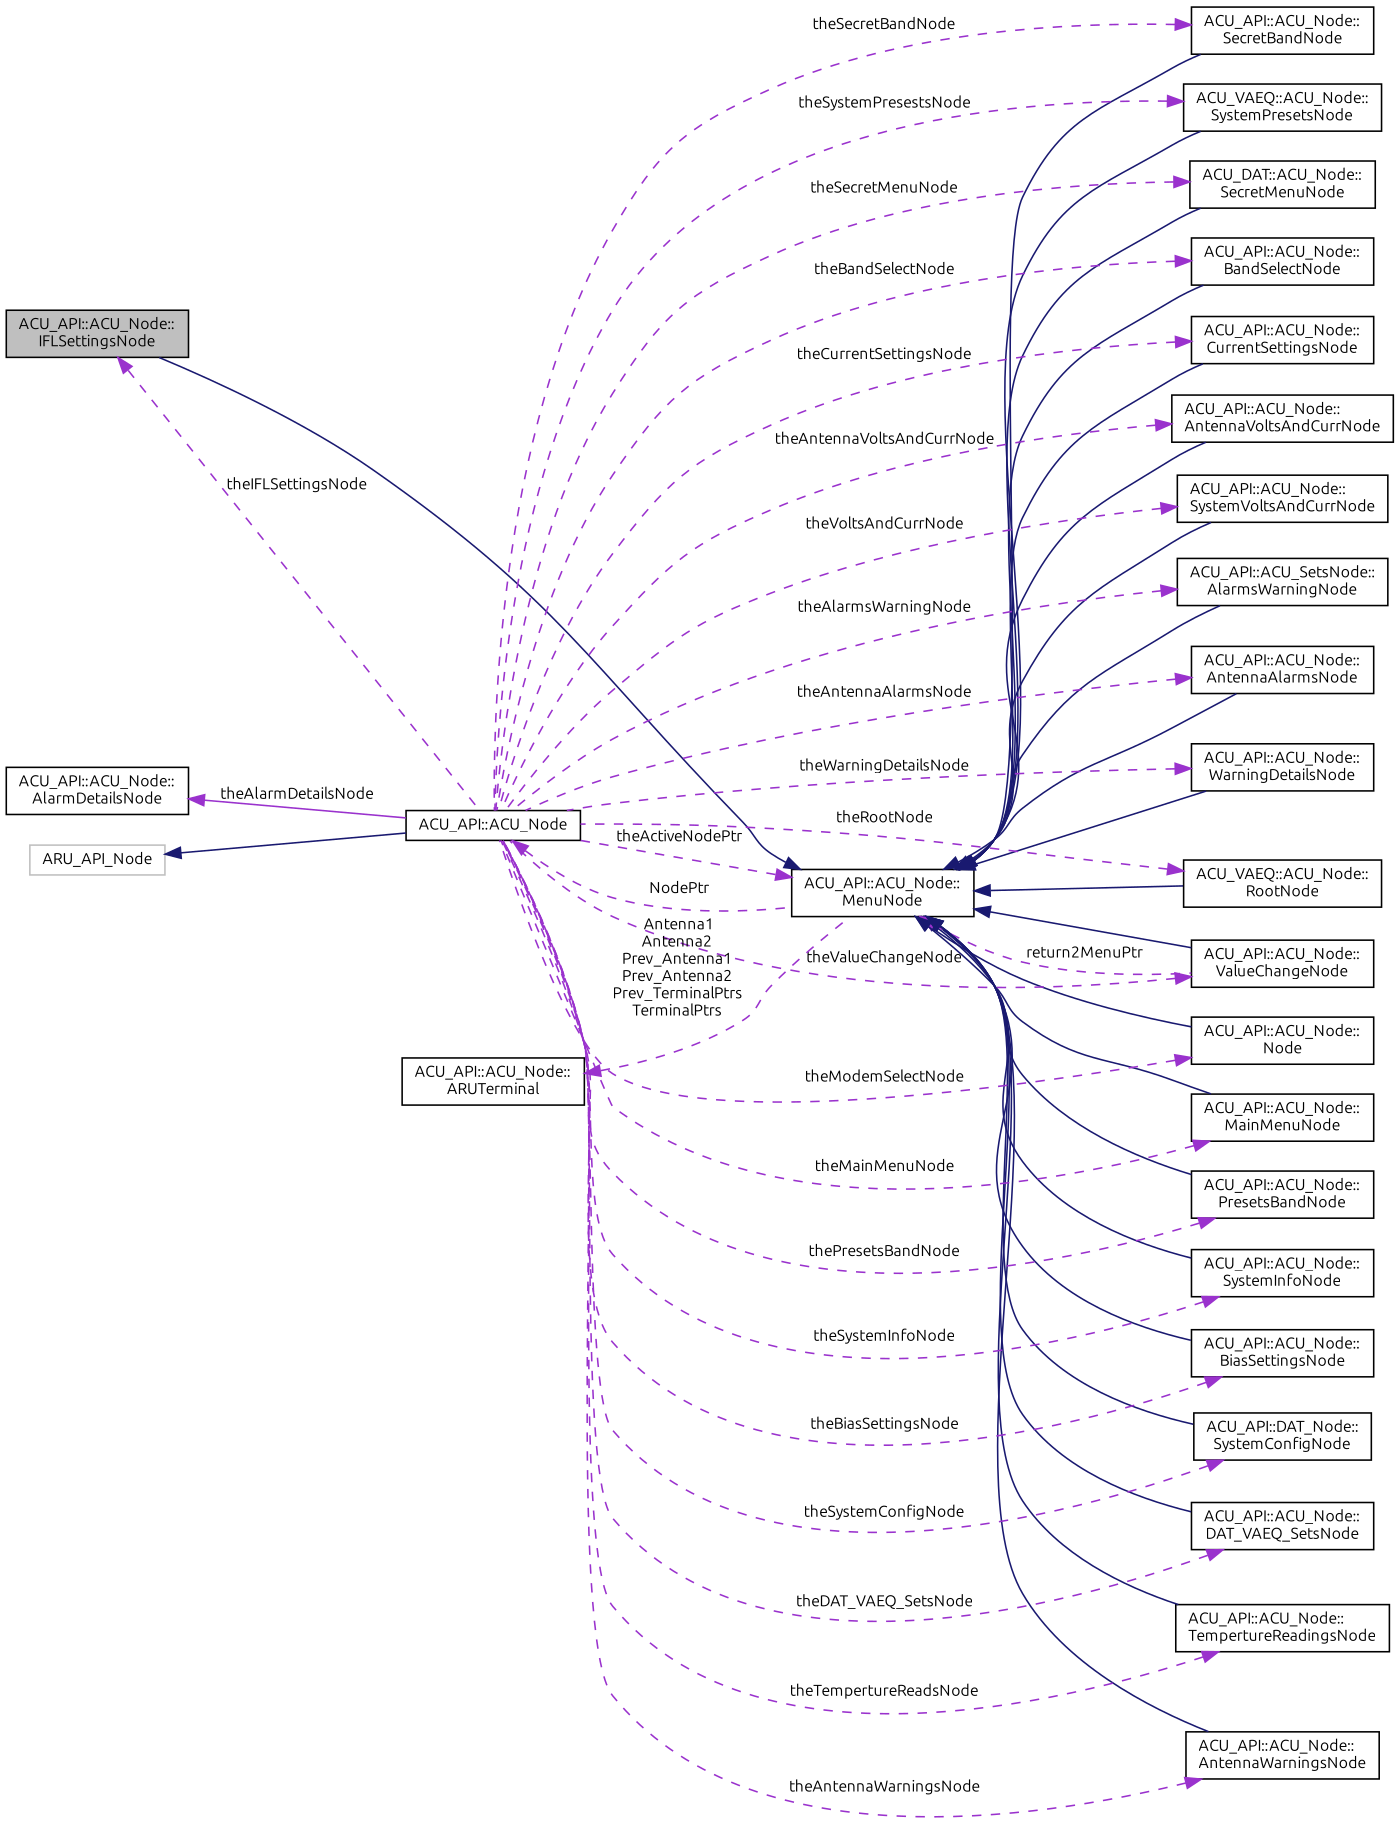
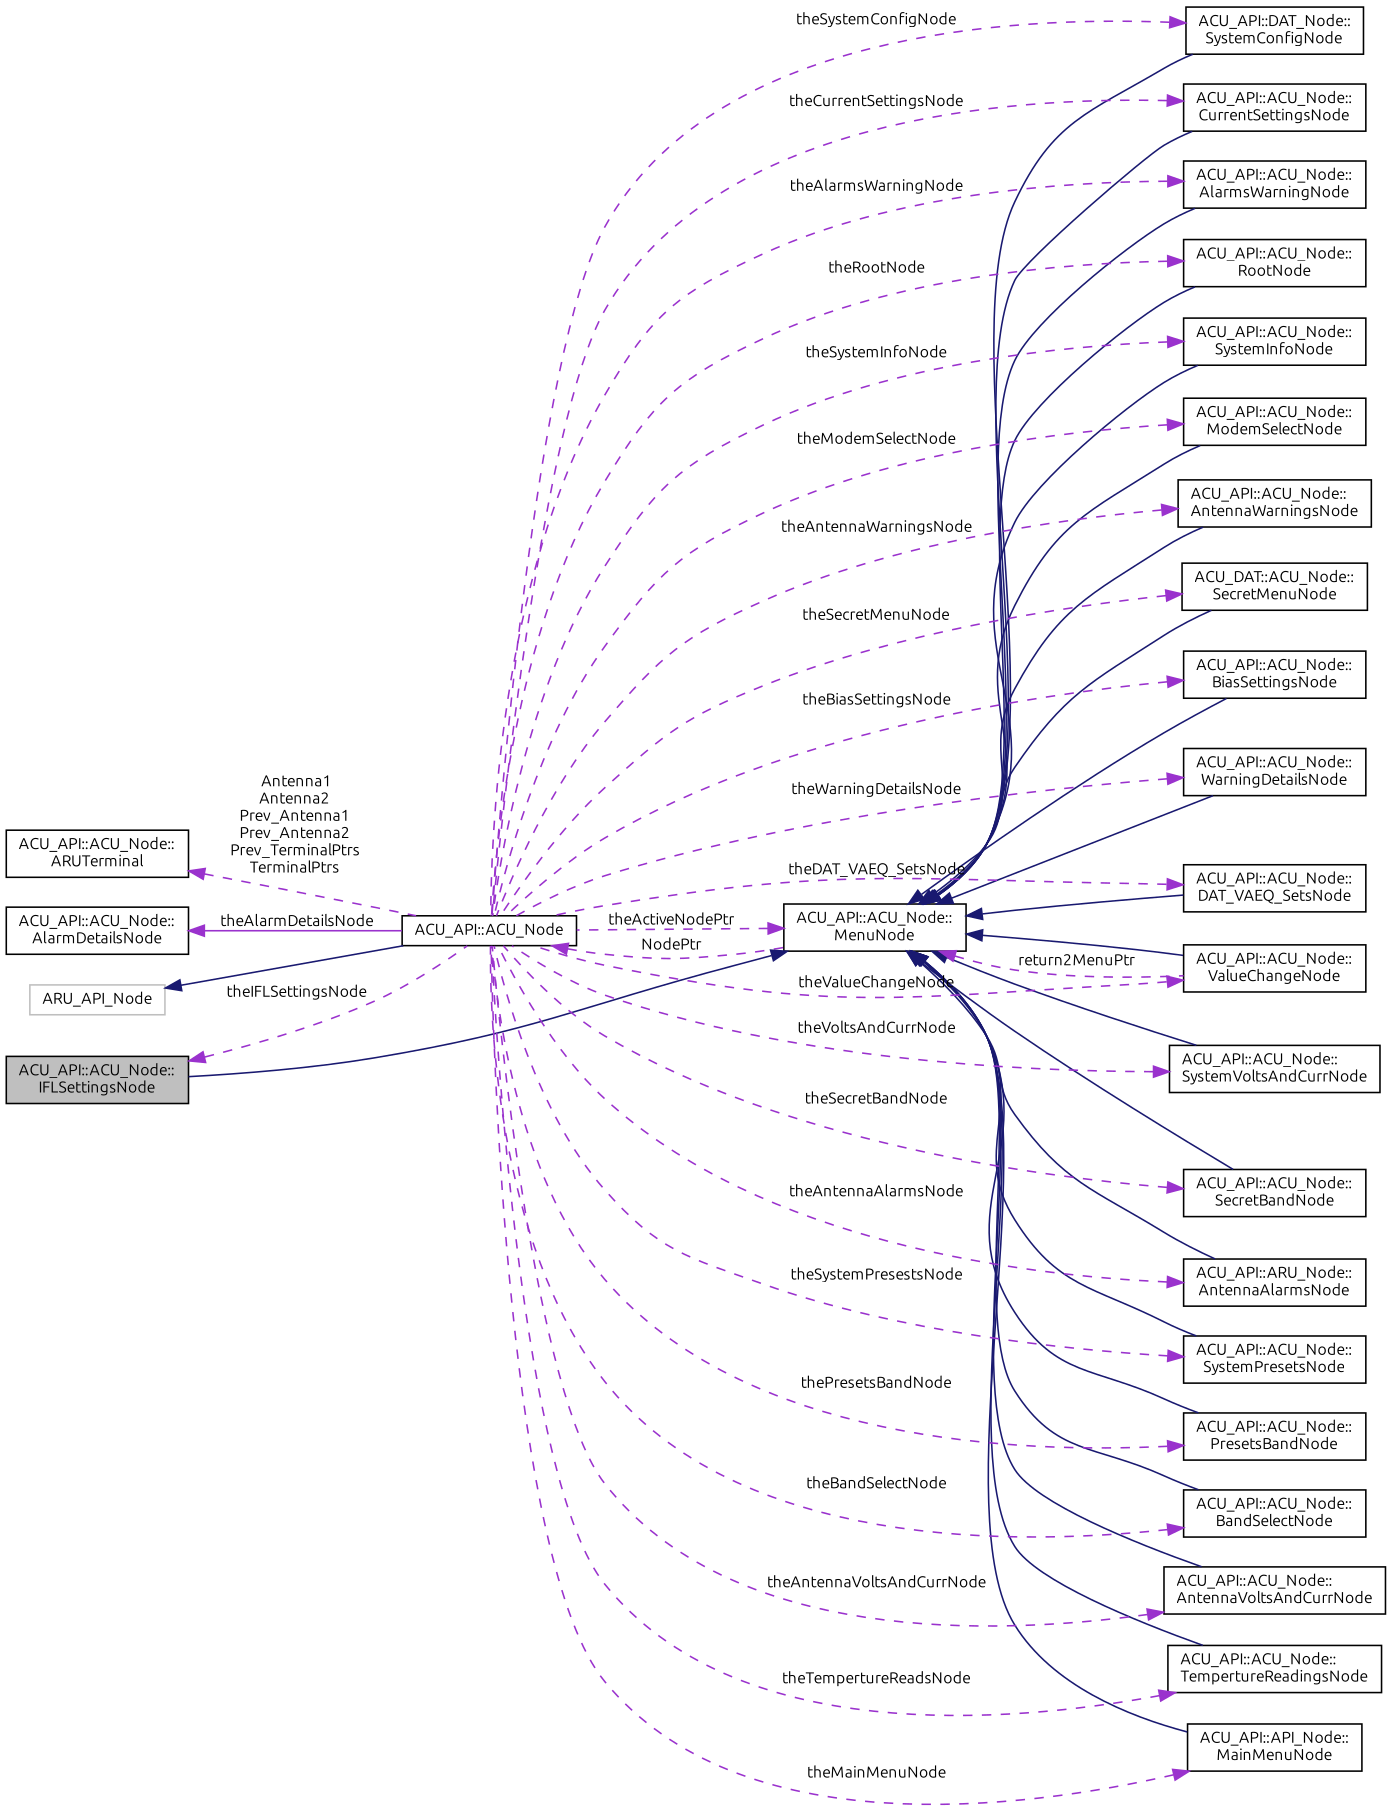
(1283, 108) -> (1275, 1360)
(1283, 582) -> (1275, 185)
(1283, 670) -> (1275, 1283)
(1283, 884) -> (1275, 263)
(742, 1021) -> (310, 894)
(1283, 1041) -> (1275, 422)
(1283, 1118) -> (1275, 1748)
